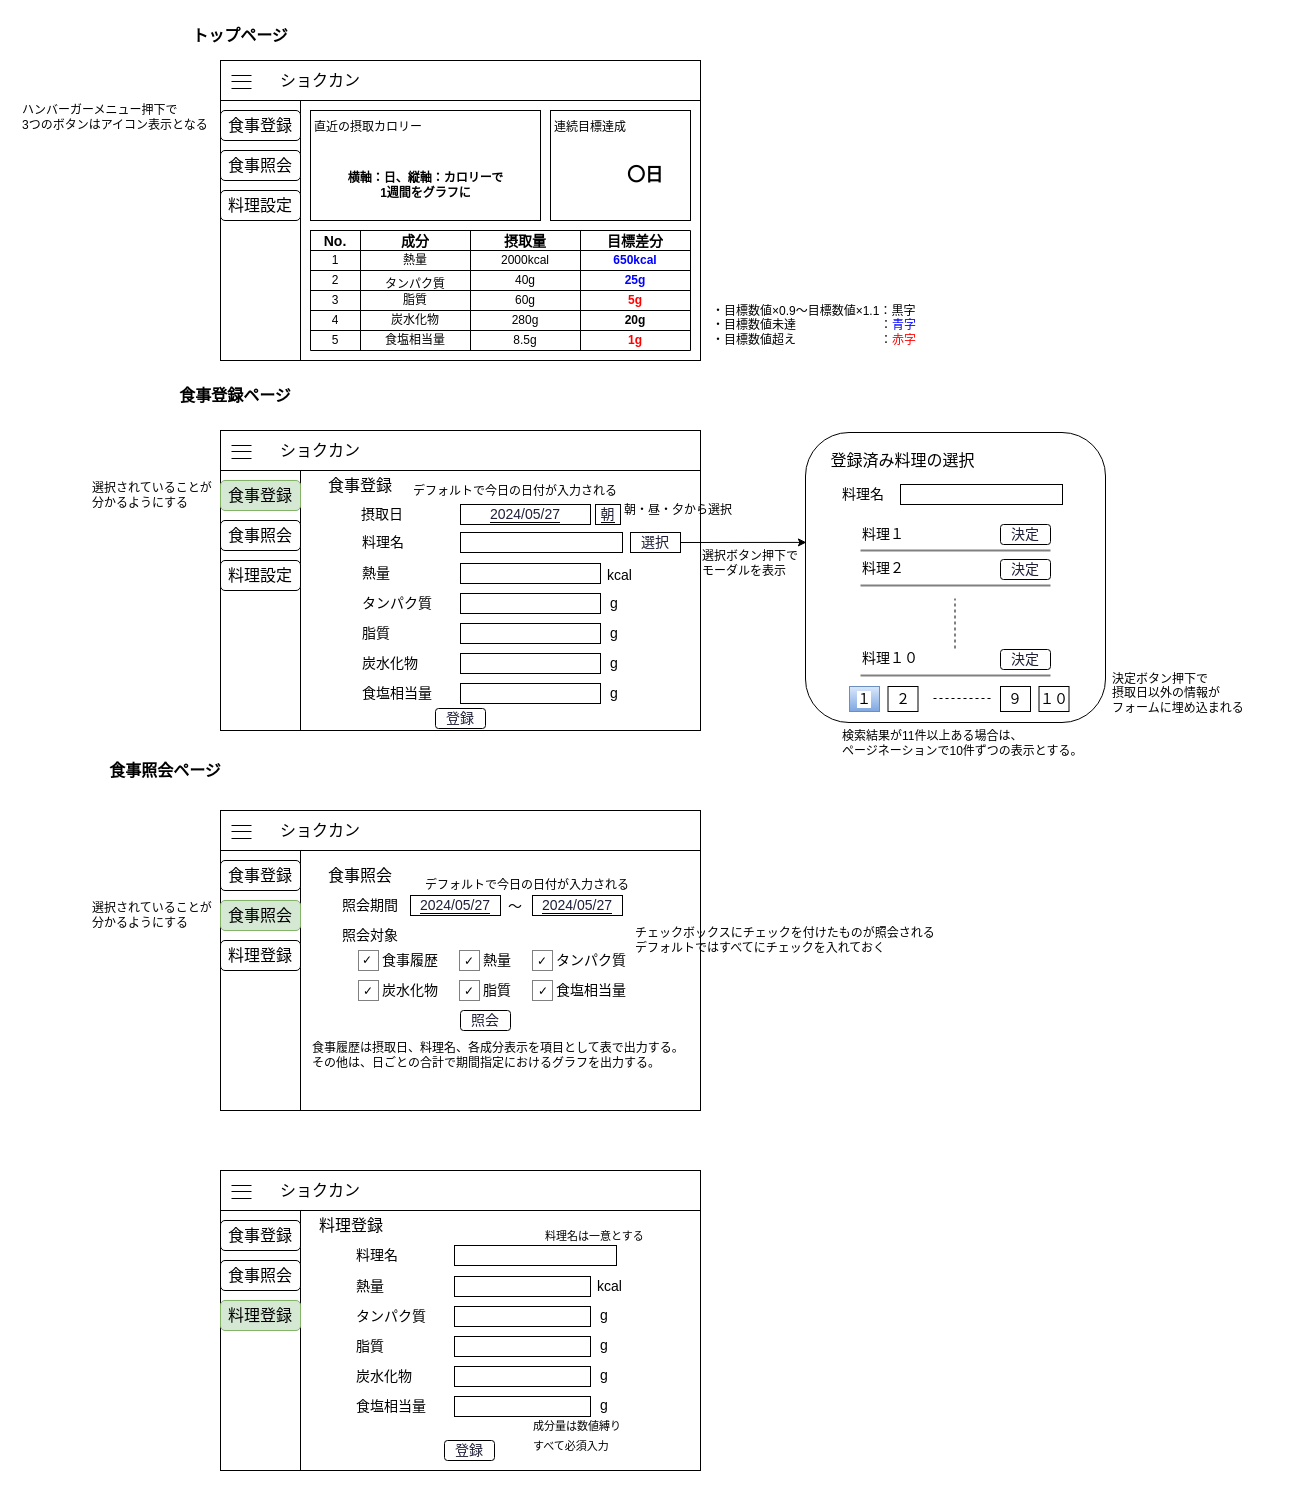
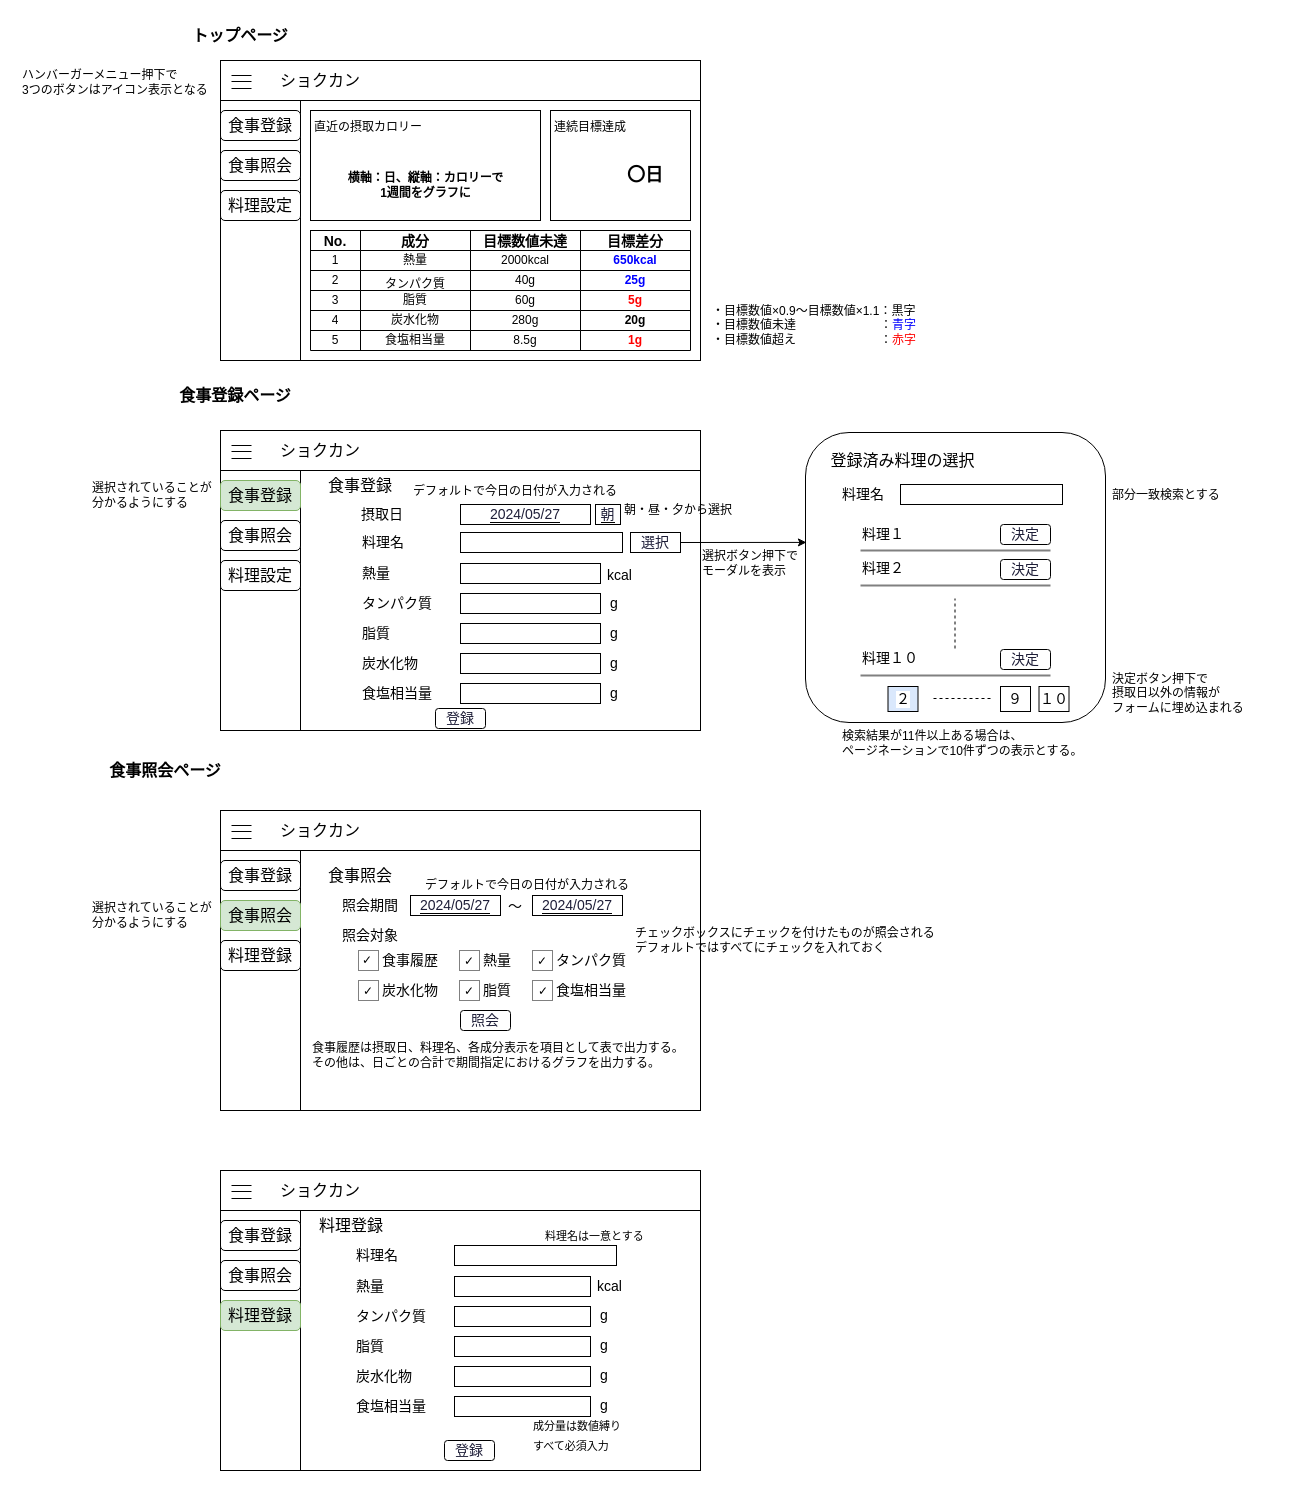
(116, 117) -> (116, 82)
(526, 241) -> (526, 241)
none -> (1176, 496)
(865, 699) -> none
(903, 699) -> (903, 699)
